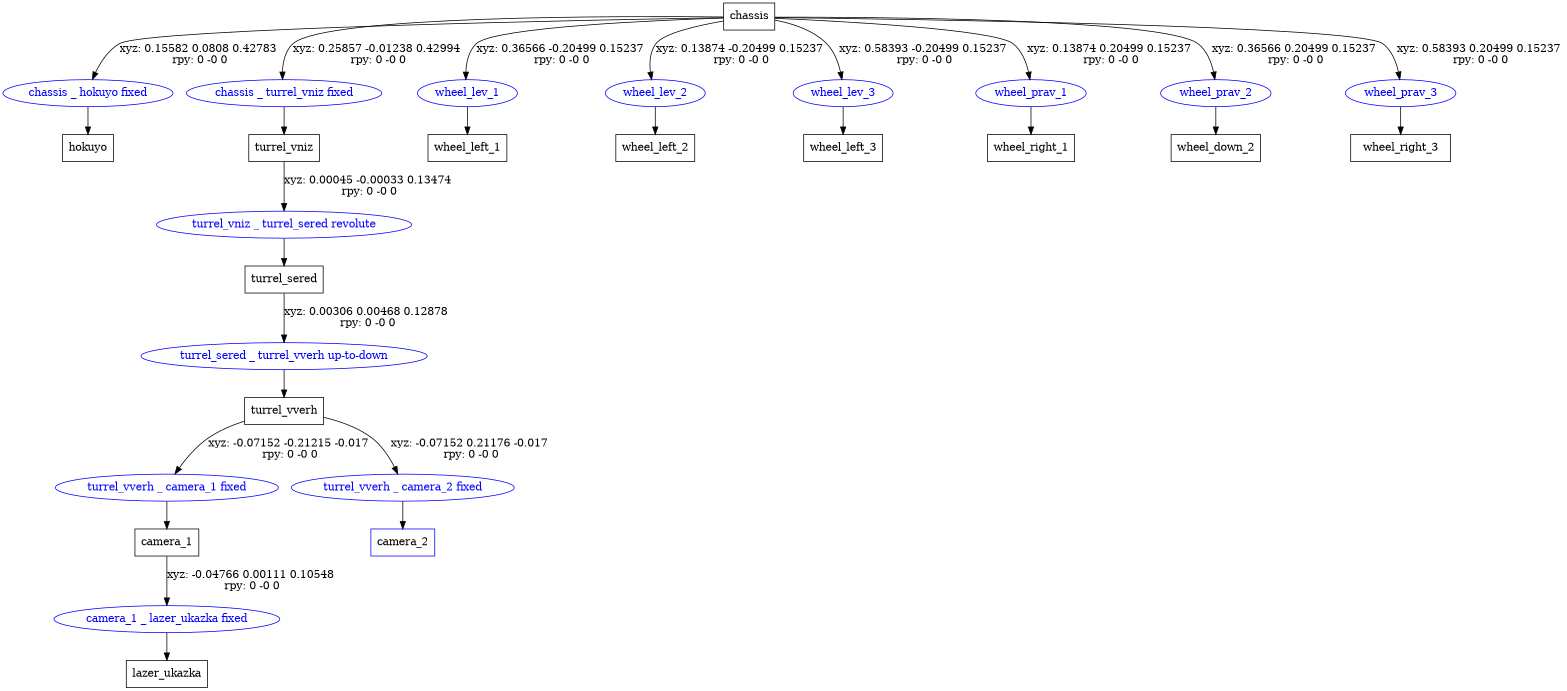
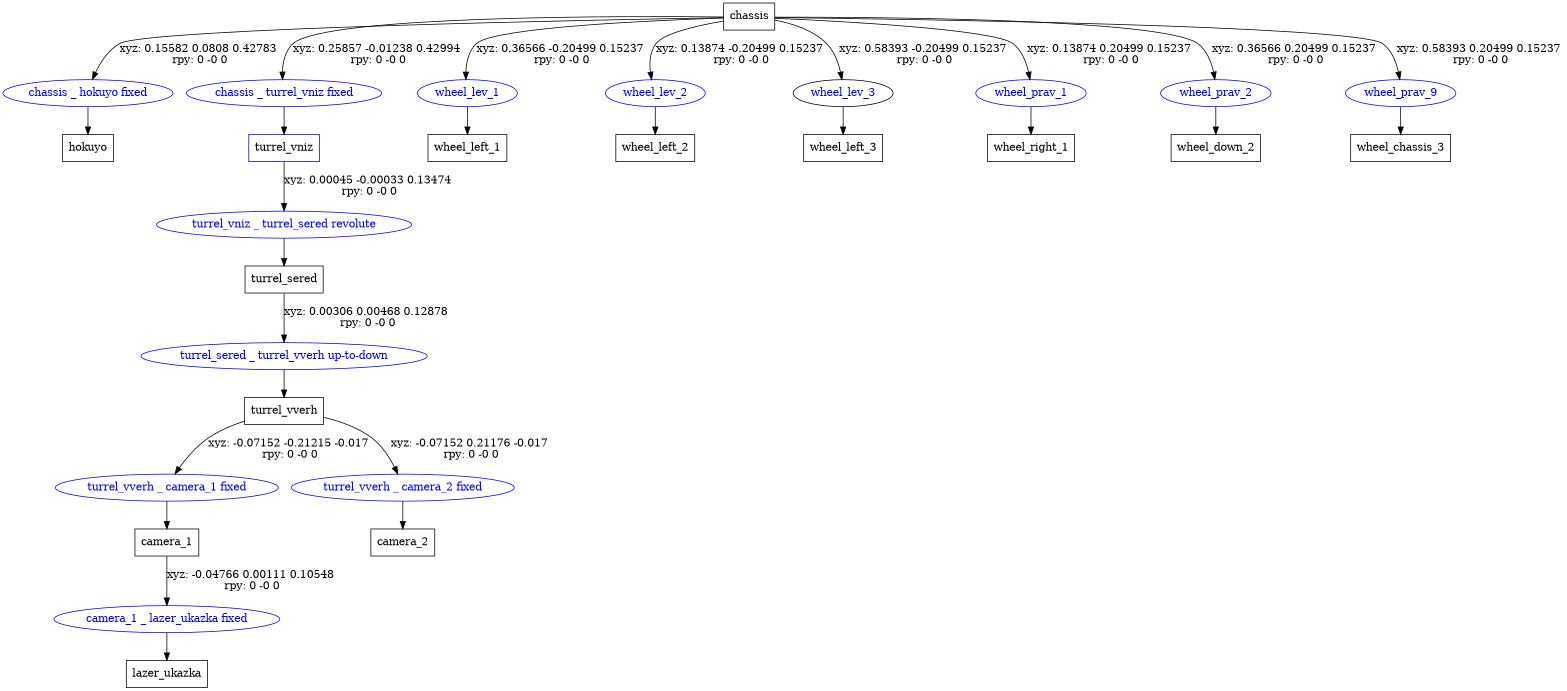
(843, 93) -> (843, 93)
(1401, 93) -> (1401, 93)
(284, 148) -> (284, 148)
(1401, 148) -> (1401, 148)
(403, 543) -> (403, 543)
